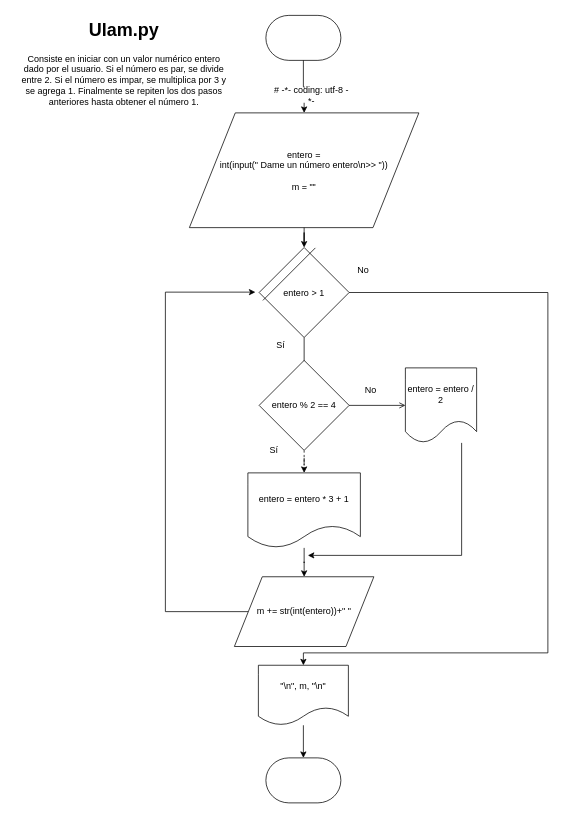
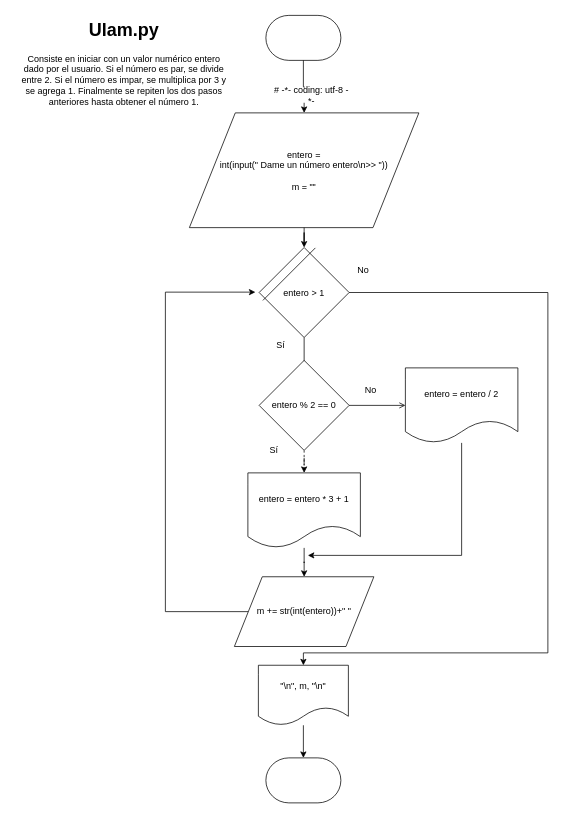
(304, 405) -> (304, 405)
(441, 405) -> (462, 405)
